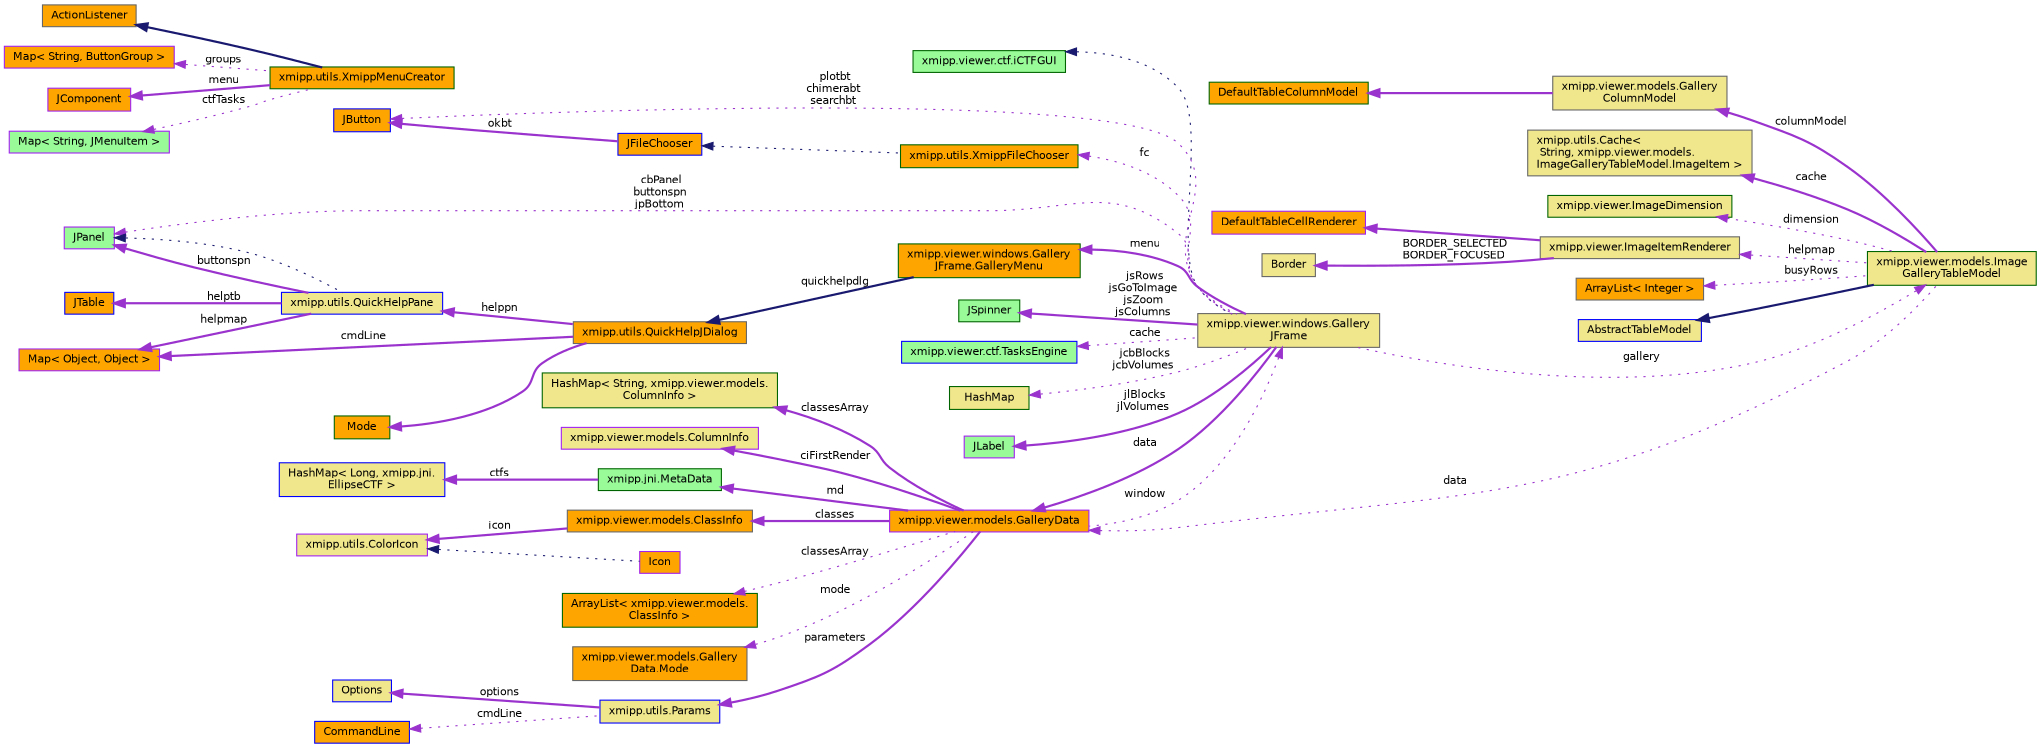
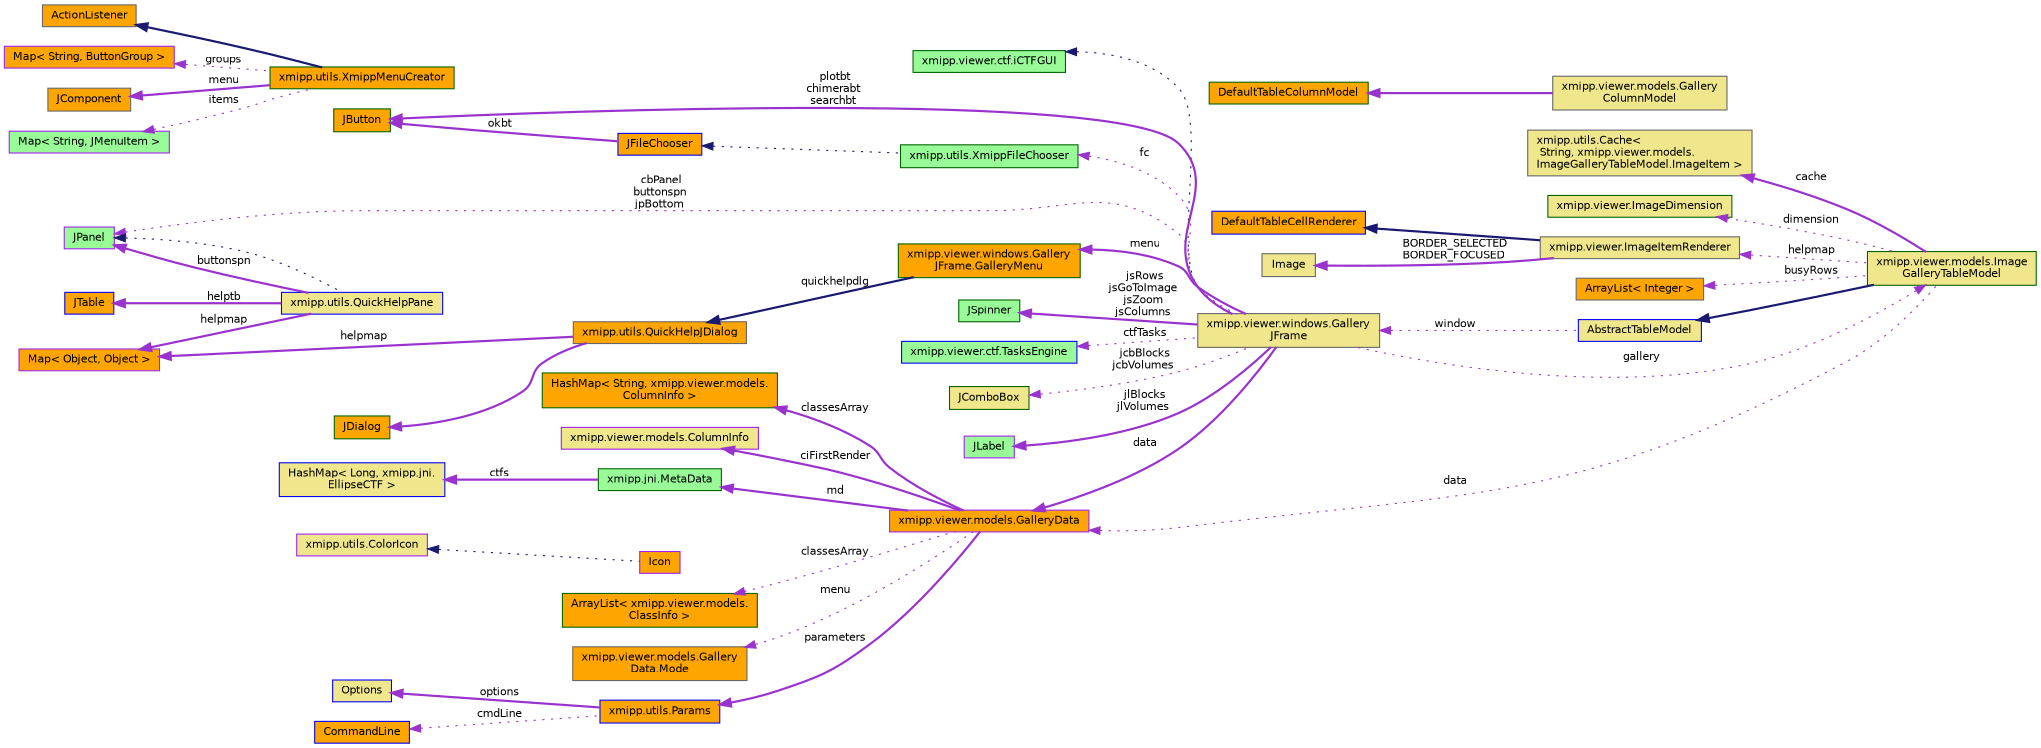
(89, 100) -> (89, 100)
(222, 100) -> (222, 100)
(890, 109) -> (890, 109)
(362, 120) -> (362, 120)
(989, 156) -> (989, 156)
(1844, 165) -> none
(1289, 223) -> (1289, 223)
(1458, 234) -> (1458, 234)
(1289, 265) -> (1289, 265)
(513, 318) -> none
(1143, 333) -> (1143, 333)
(362, 336) -> (362, 336)
(660, 390) -> (660, 390)
(989, 398) -> (989, 398)
(362, 427) -> (362, 427)
(1210, 473) -> (1485, 330)
(660, 521) -> none
(834, 590) -> (834, 590)
(660, 712) -> (660, 712)
